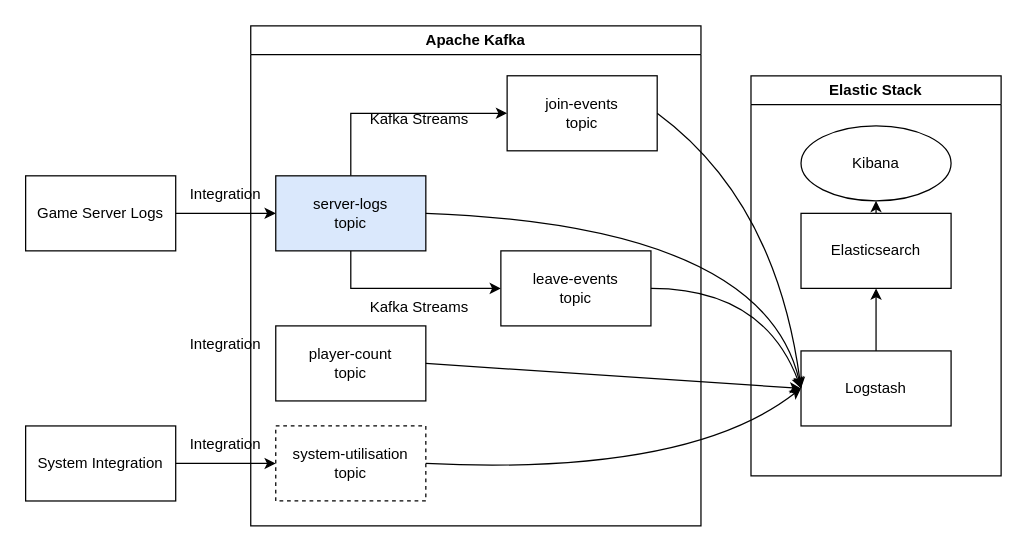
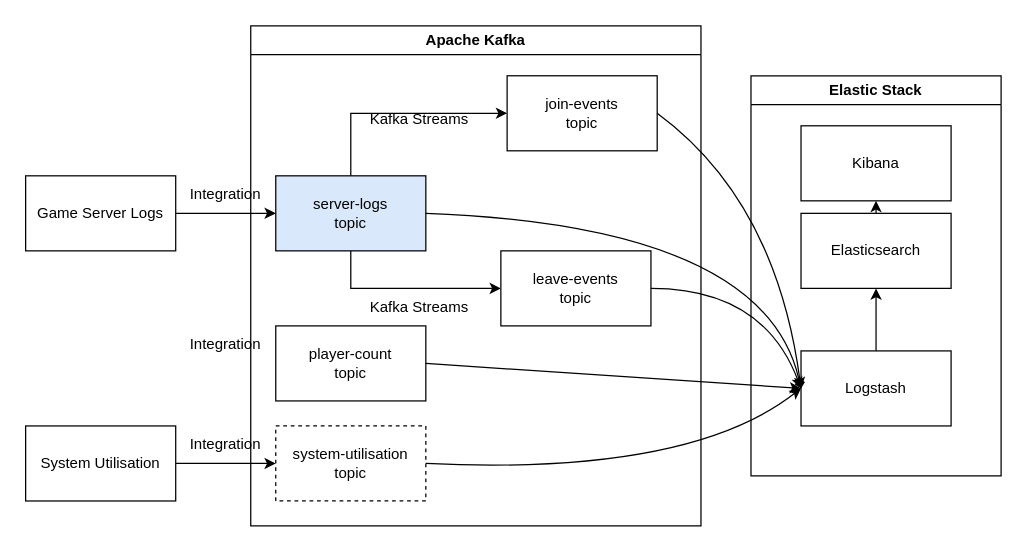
(876, 163) -> (876, 163)
(739, 292) -> (740, 292)
(101, 463) -> (101, 463)
